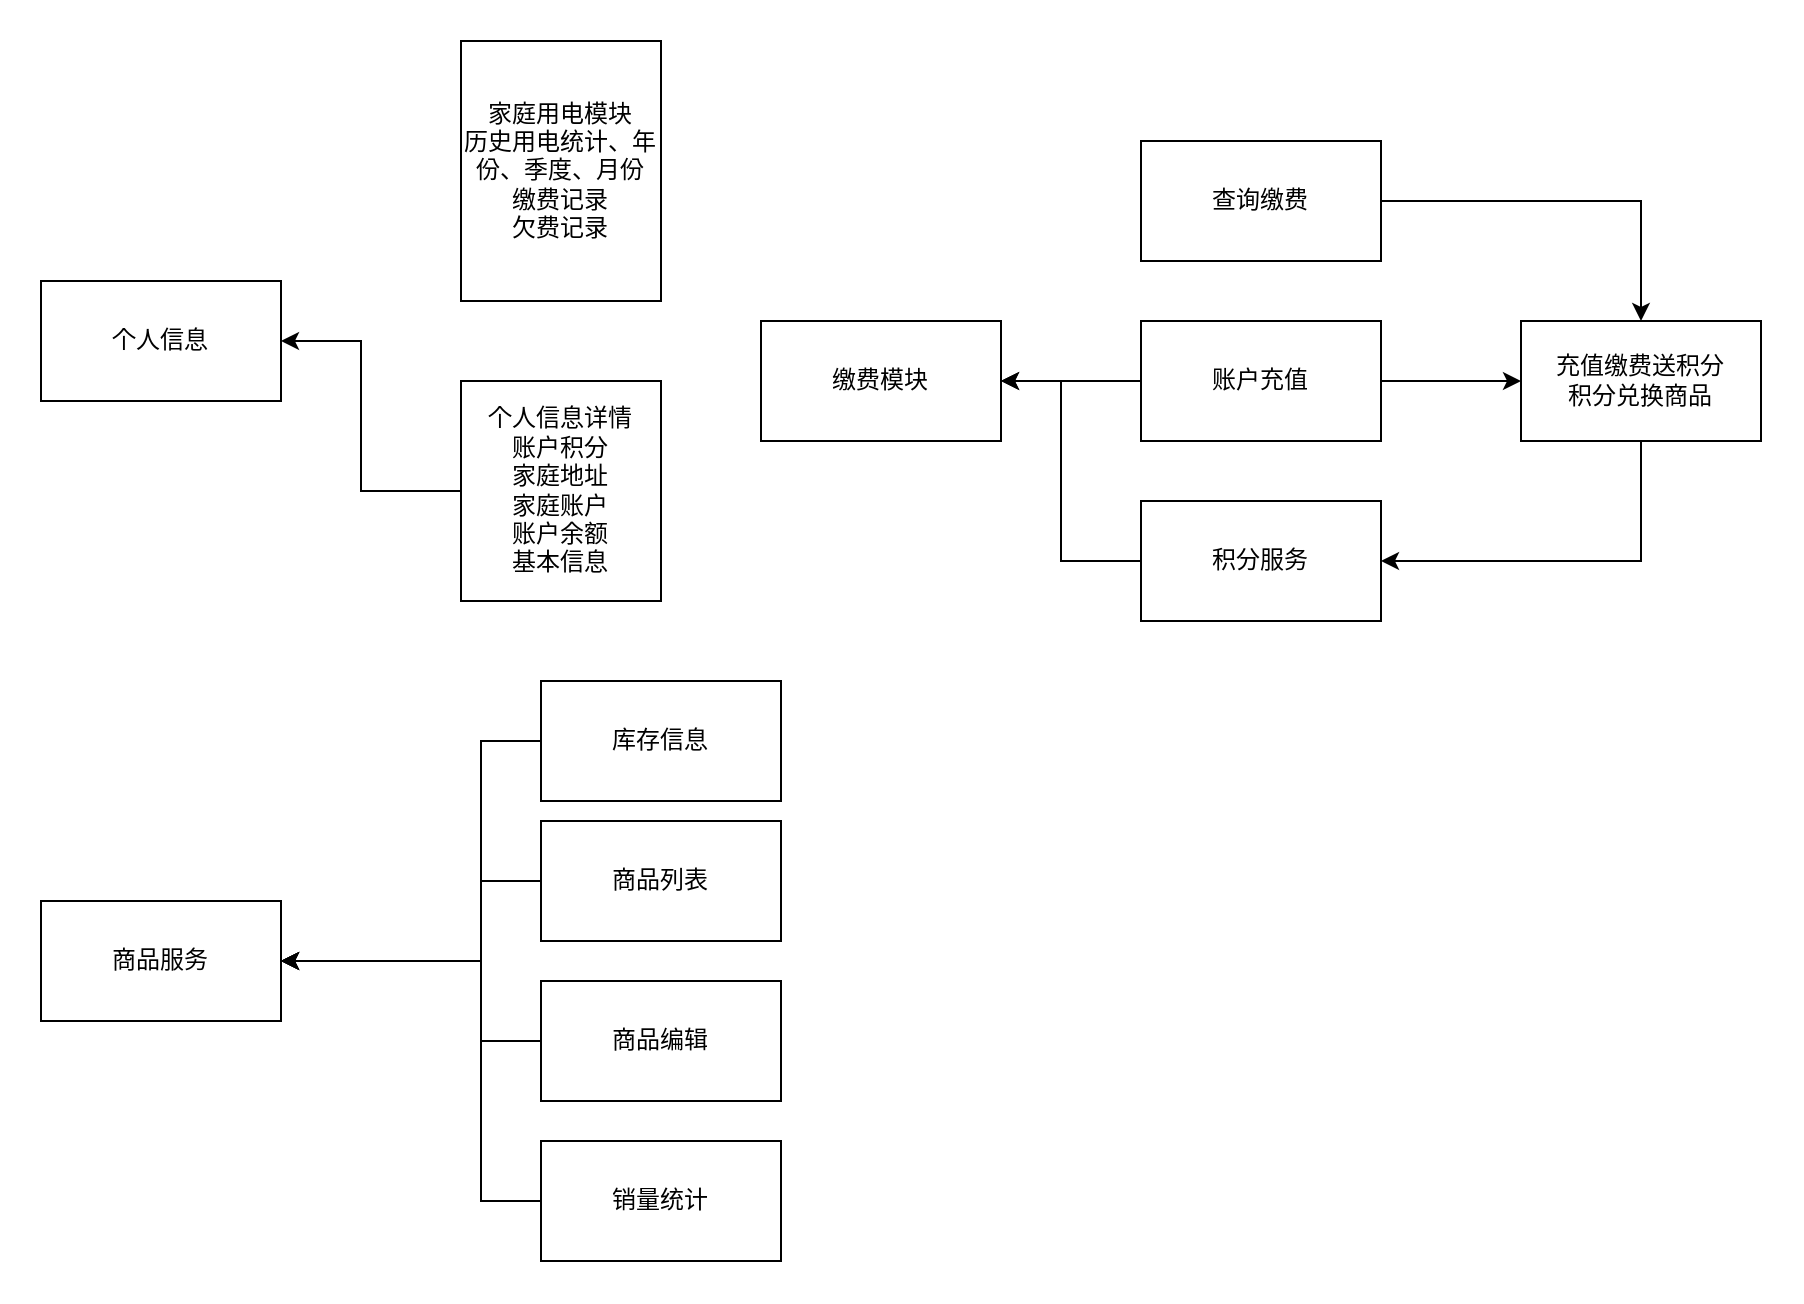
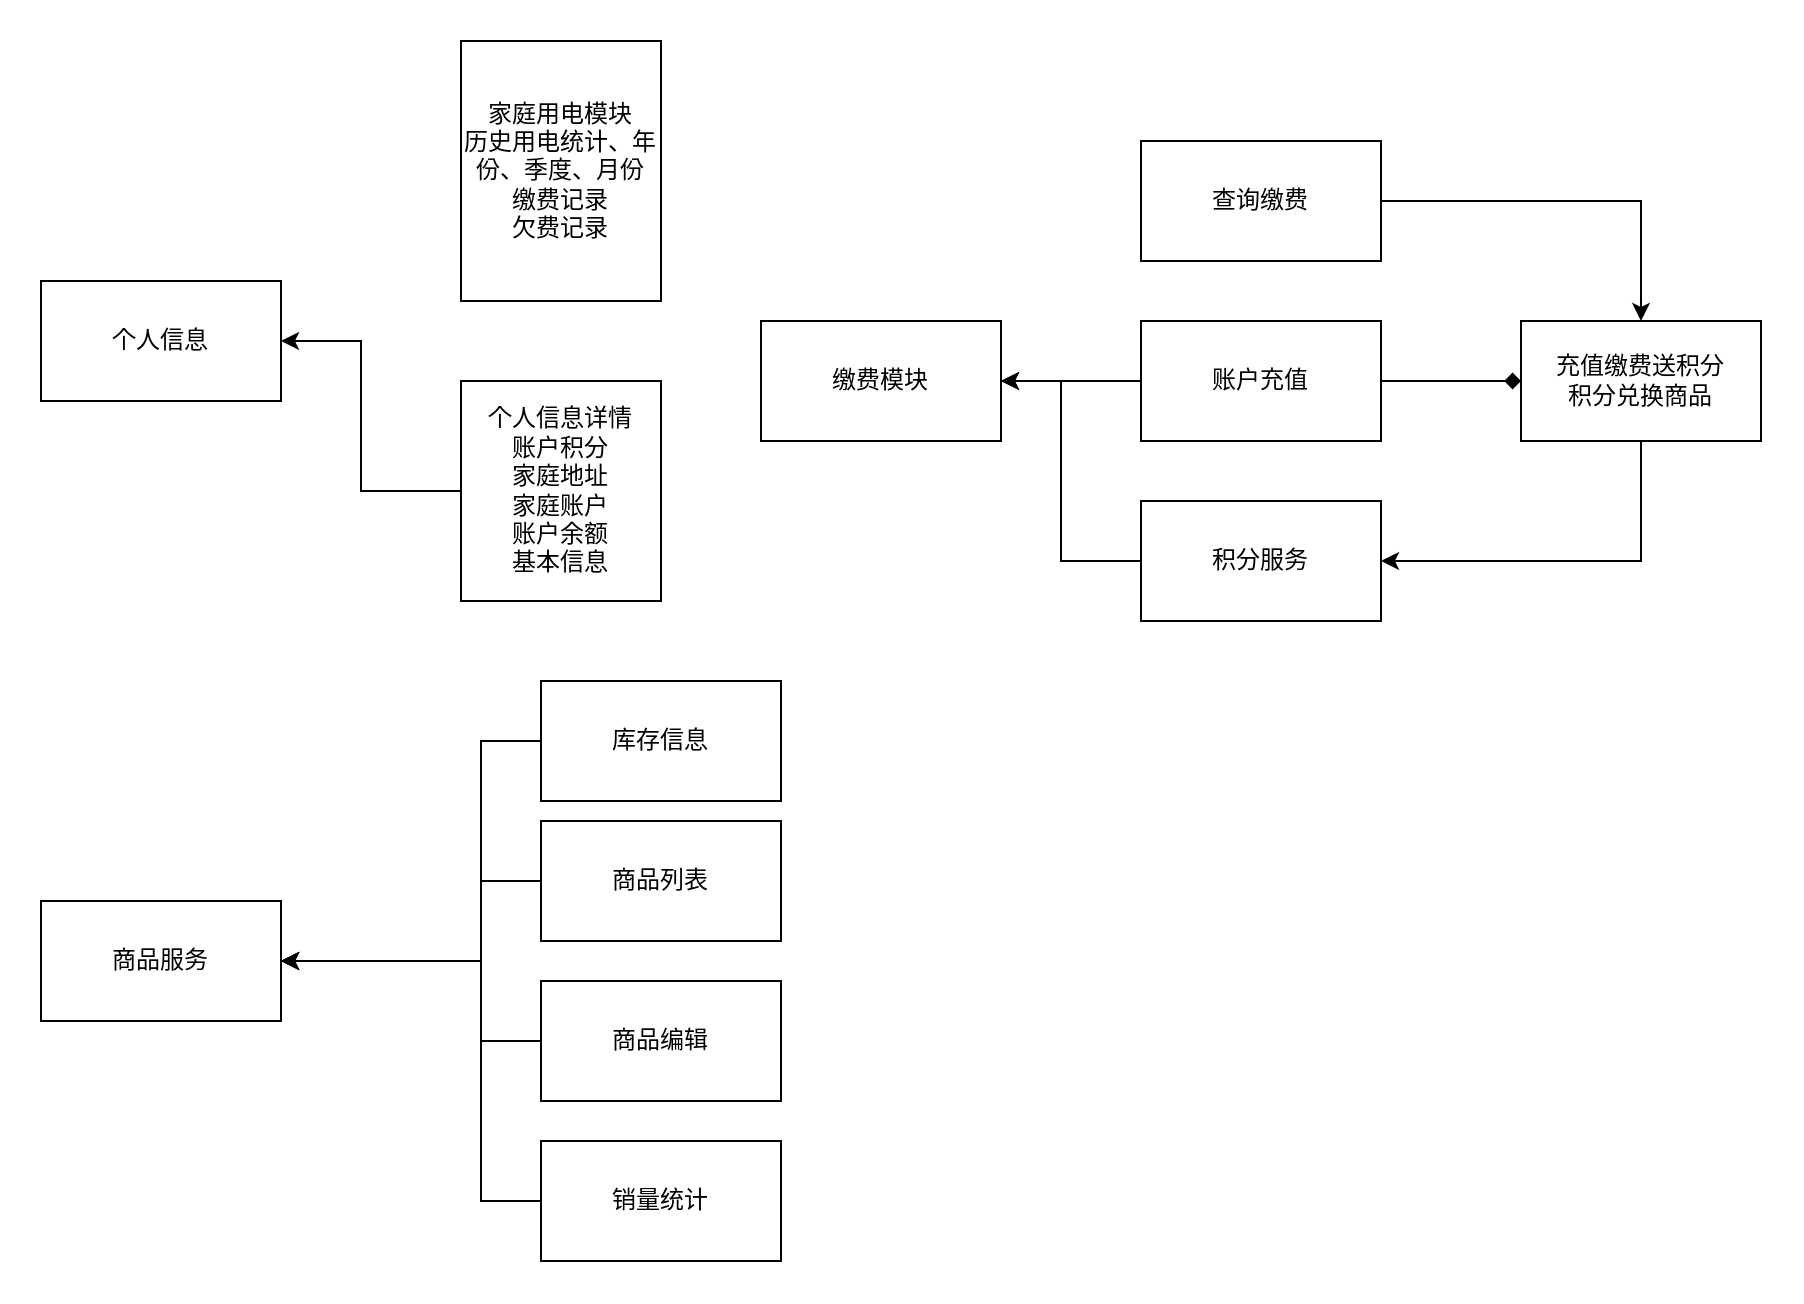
(1505, 381) -> (1504, 381)
